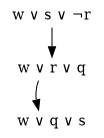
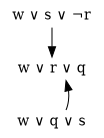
(36, 90) -> (68, 101)
